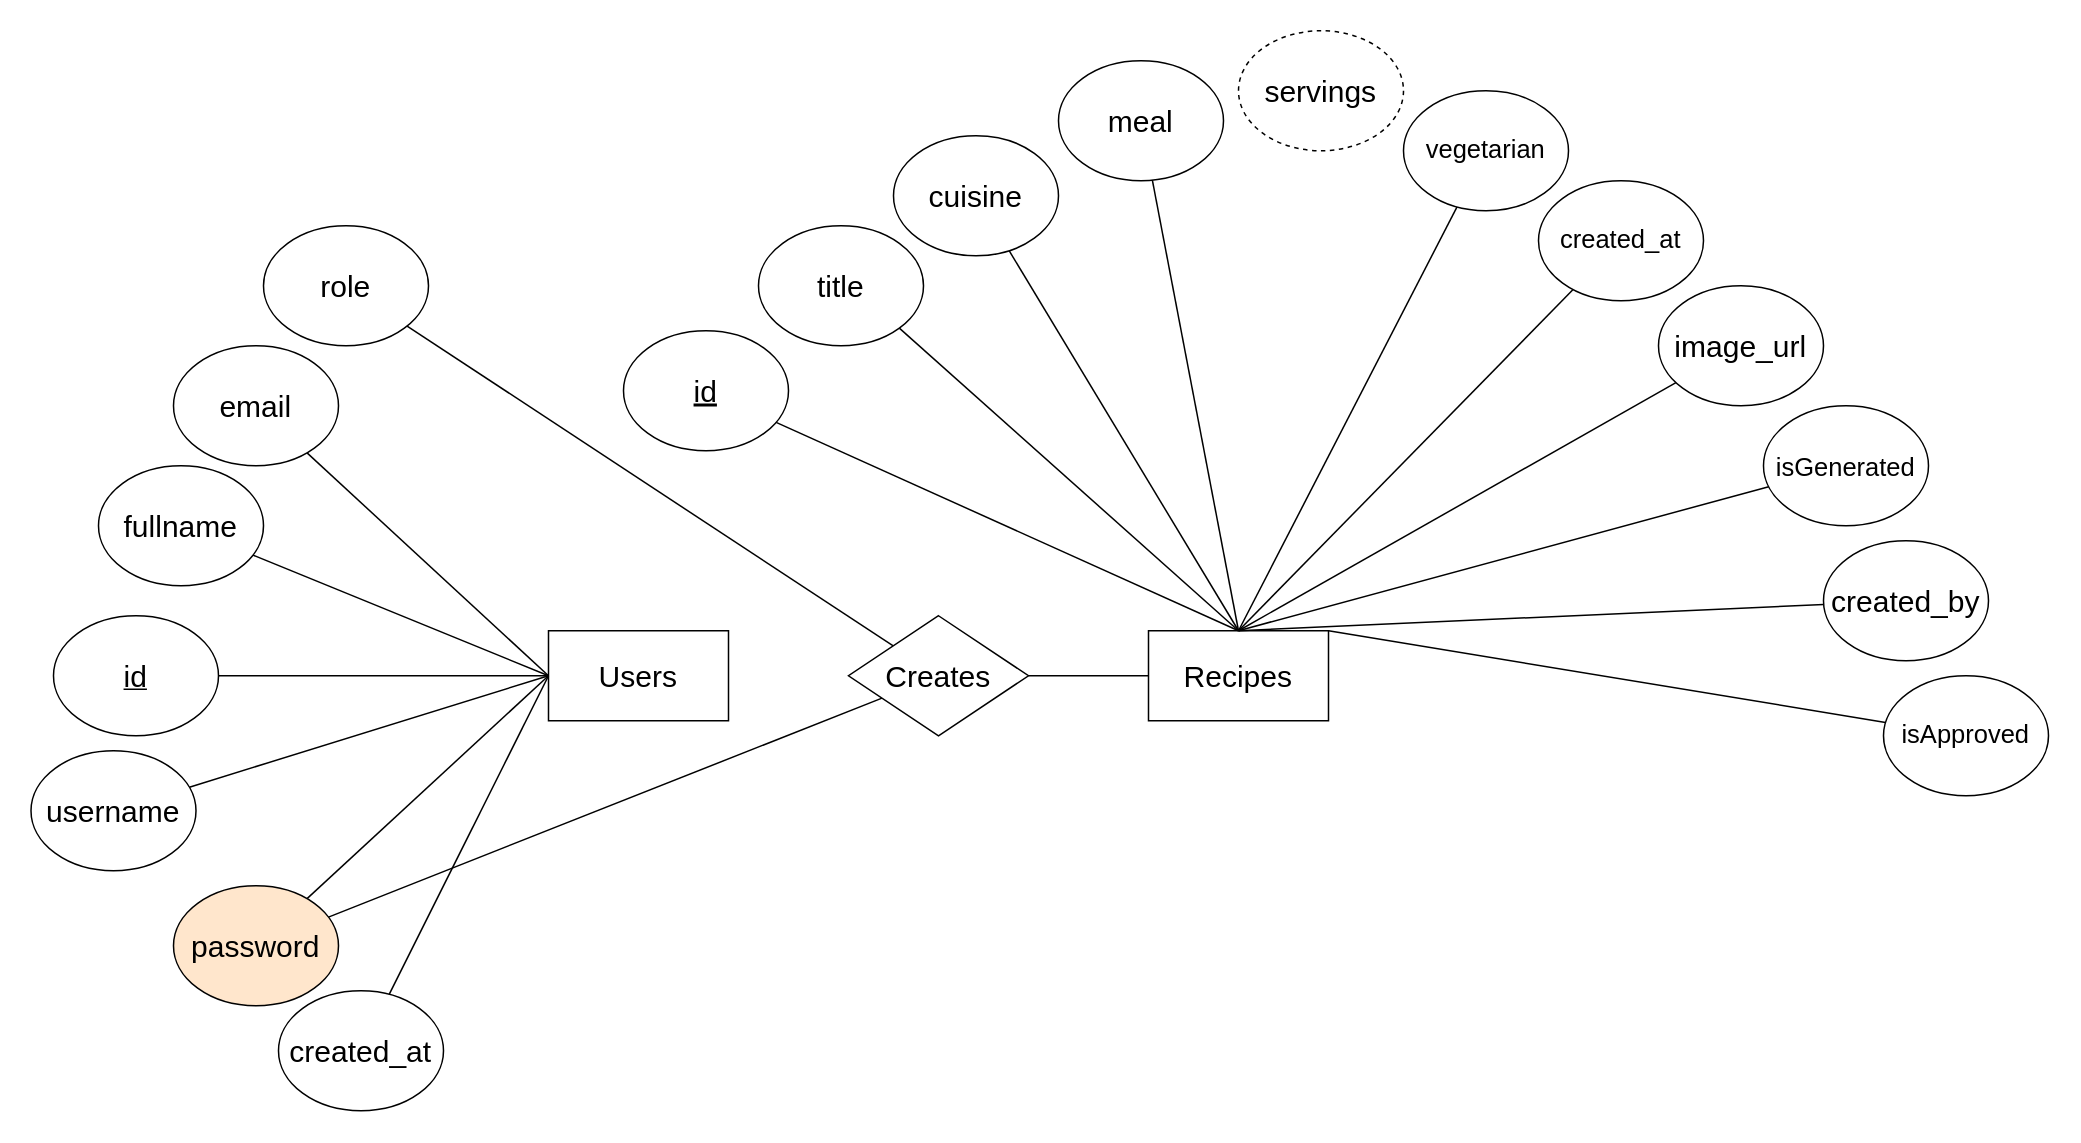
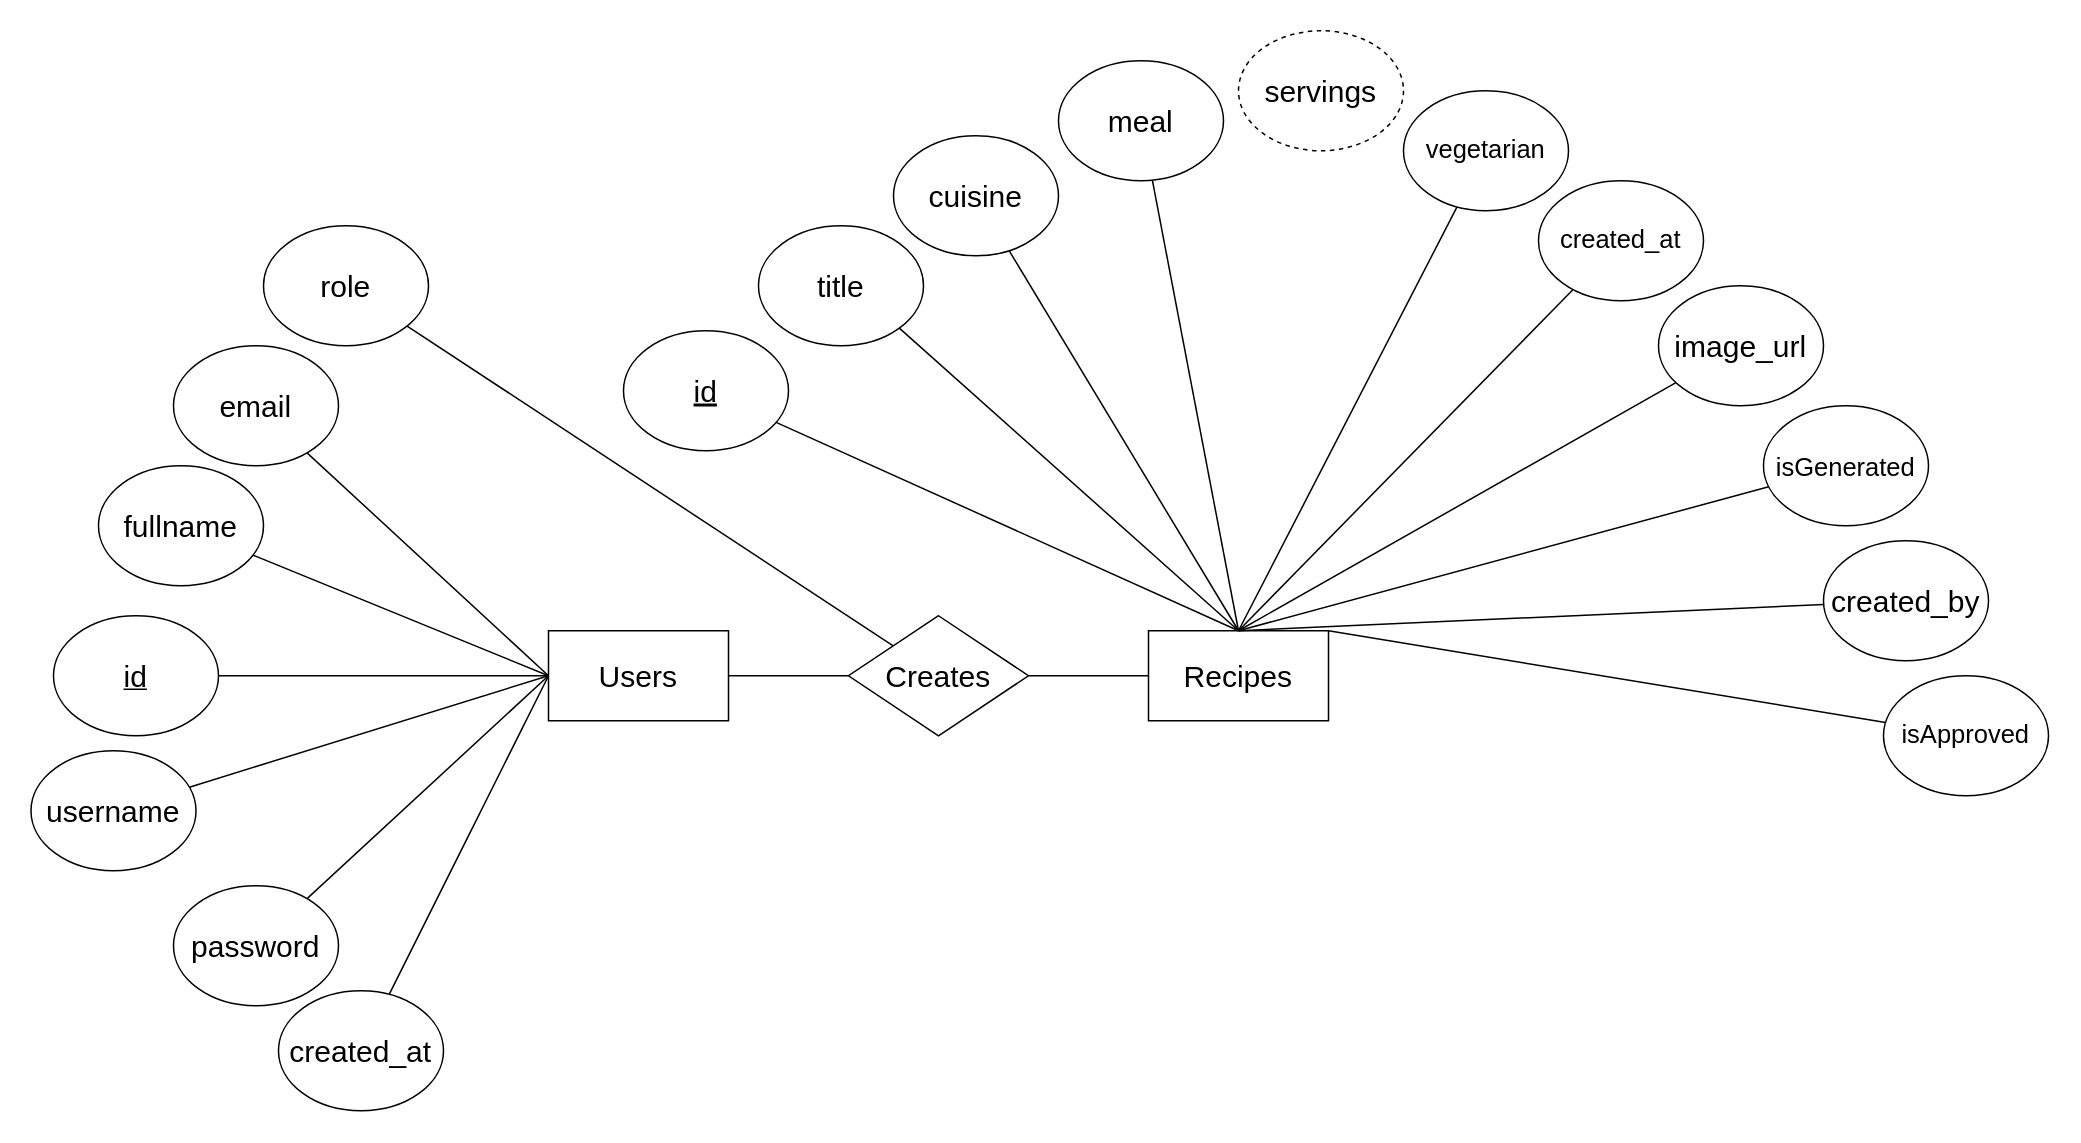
(605, 807) -> (788, 676)
(256, 946) -> (256, 946)
